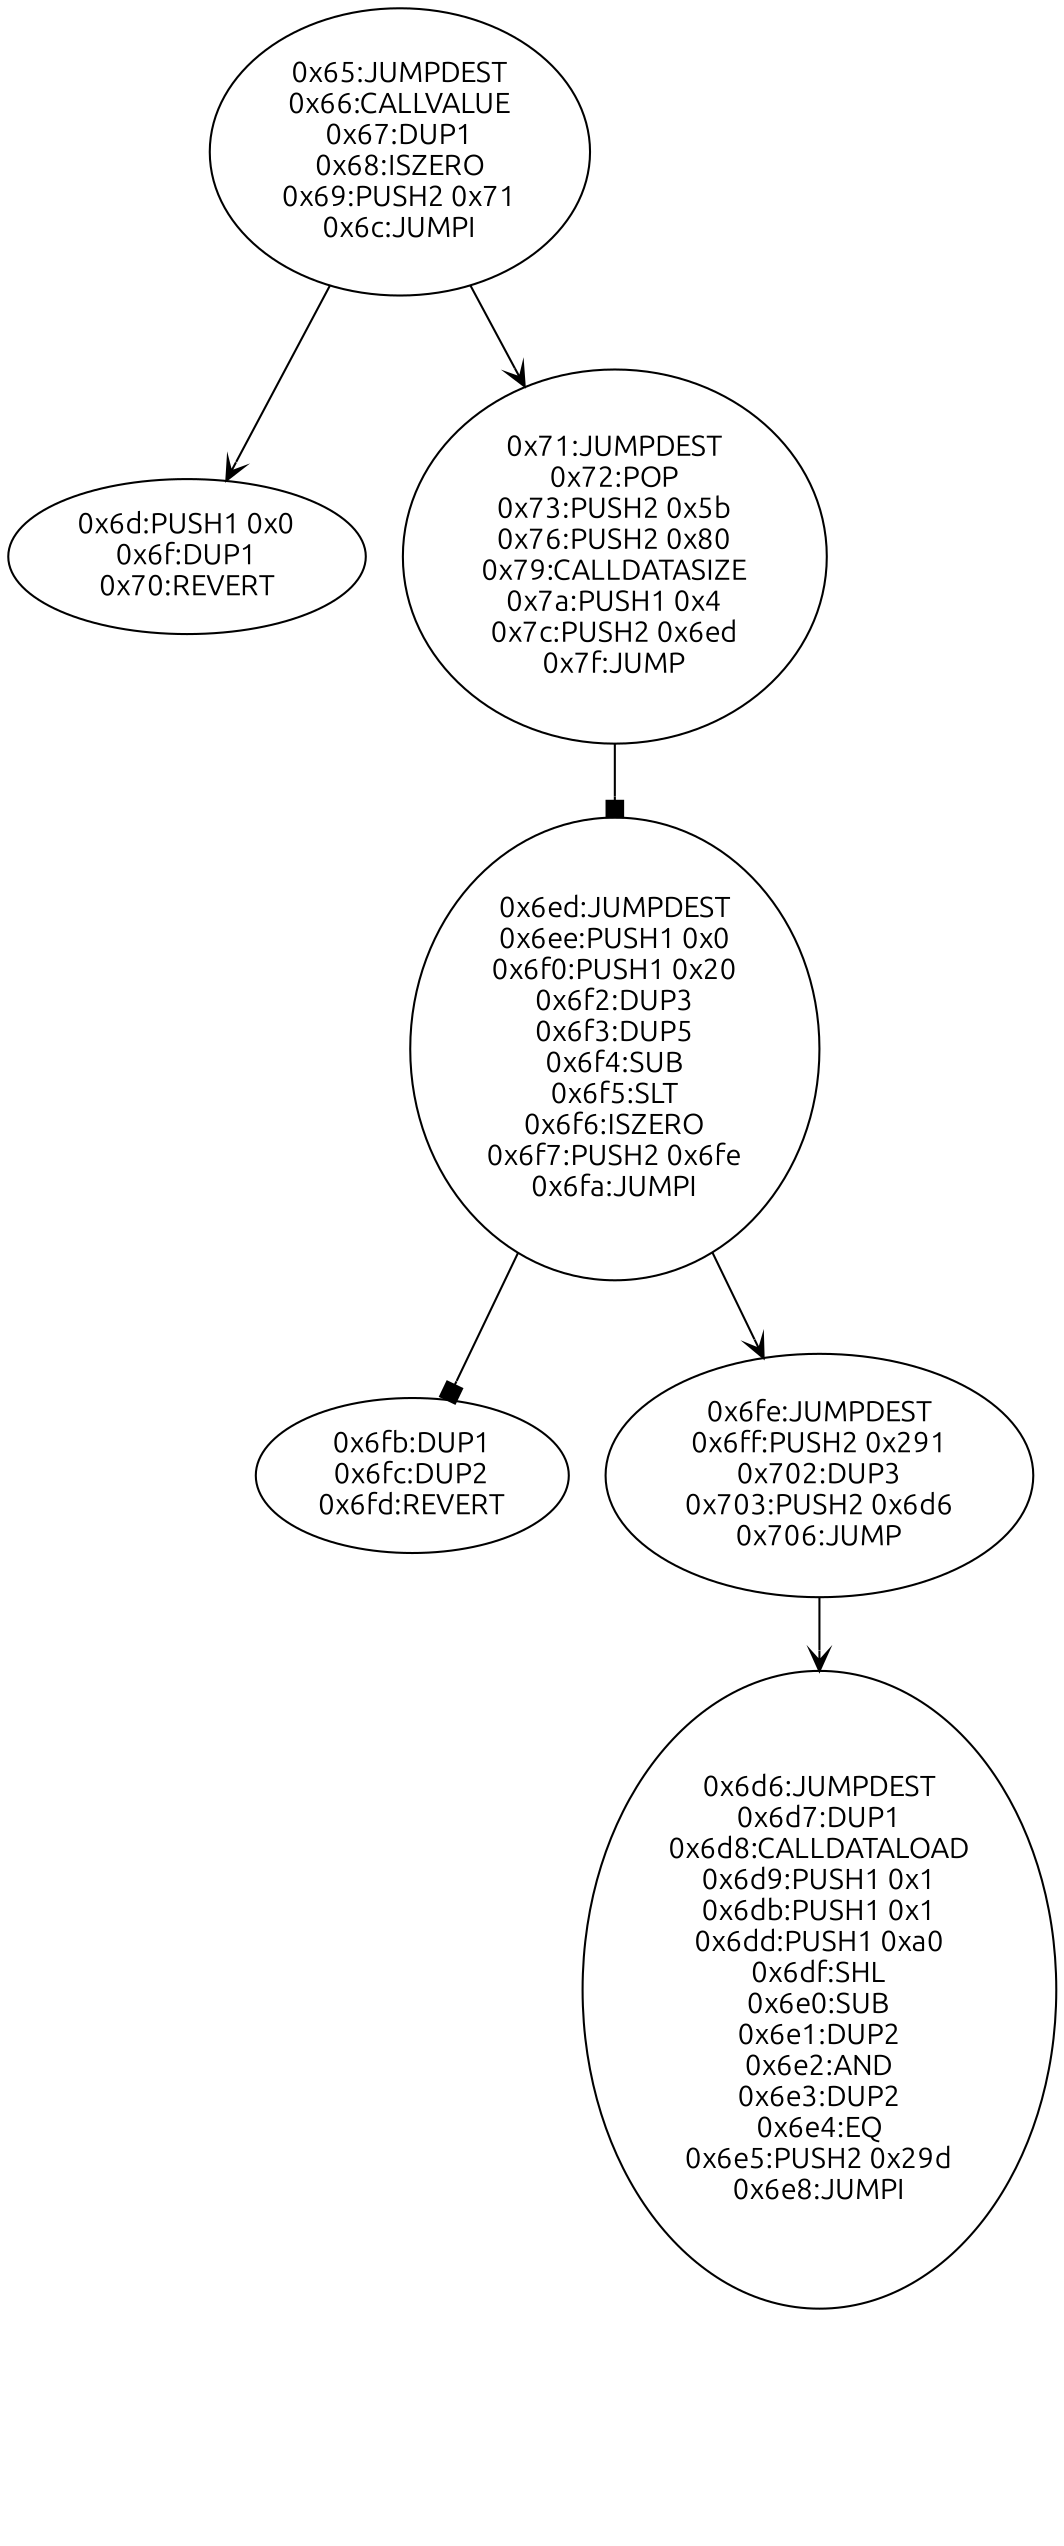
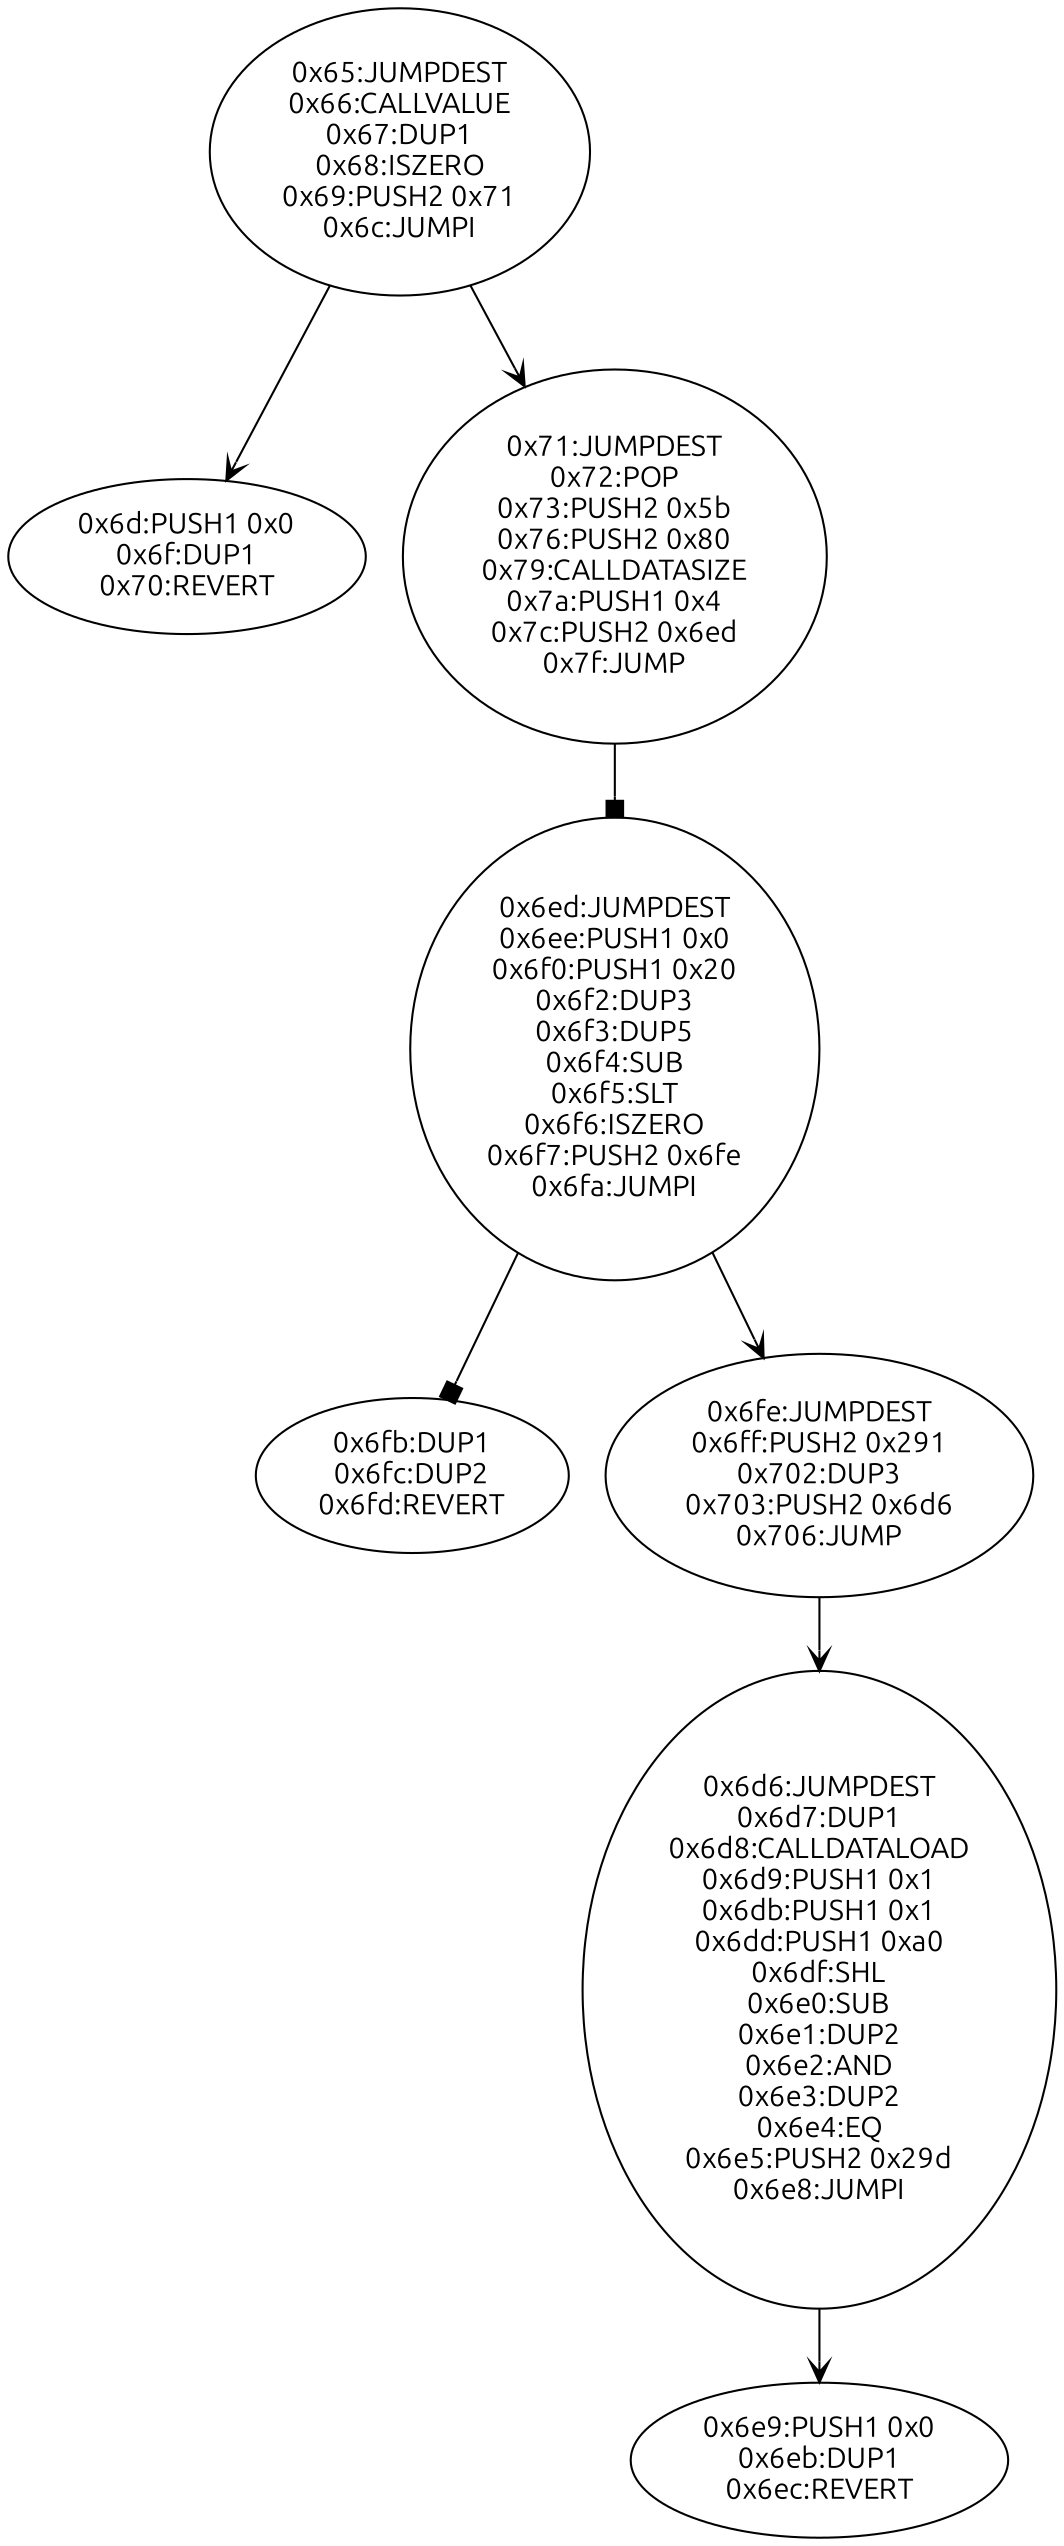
none -> (819, 2460)
